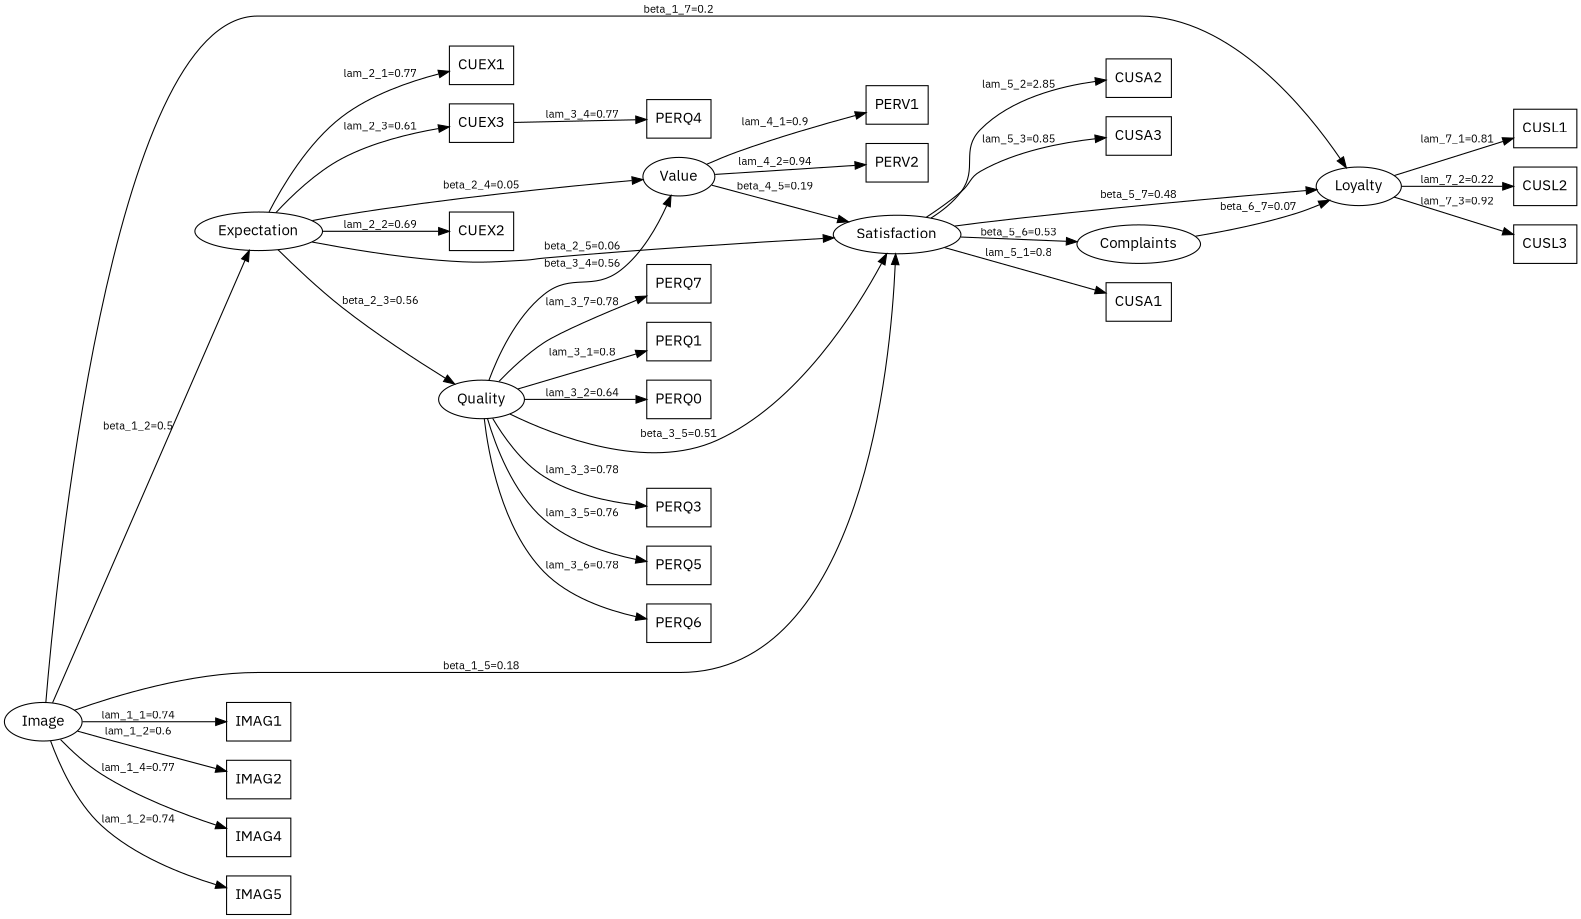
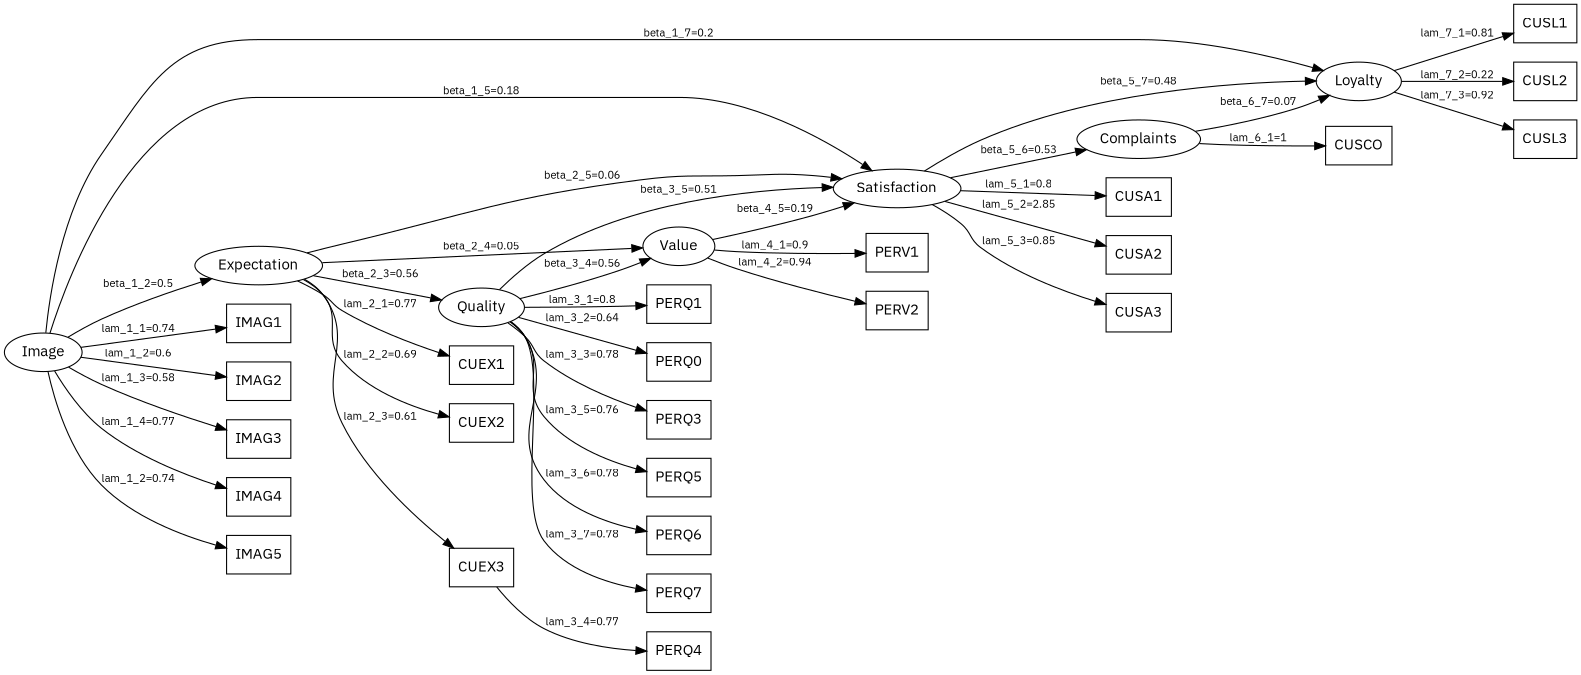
none -> (1359, 146)
none -> (259, 439)
